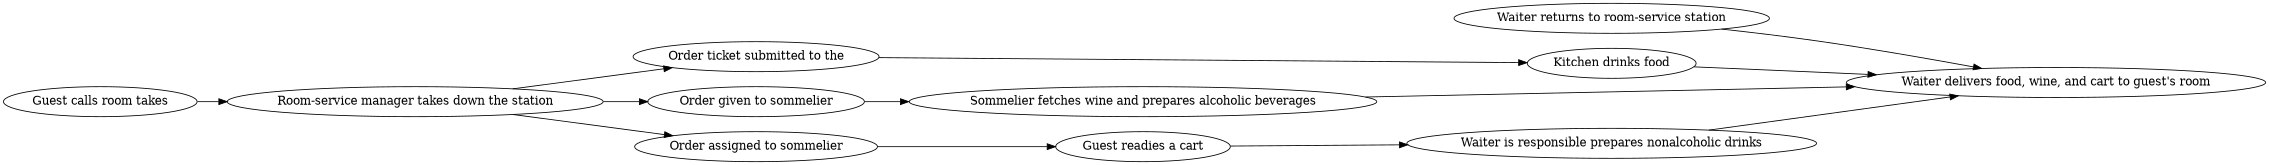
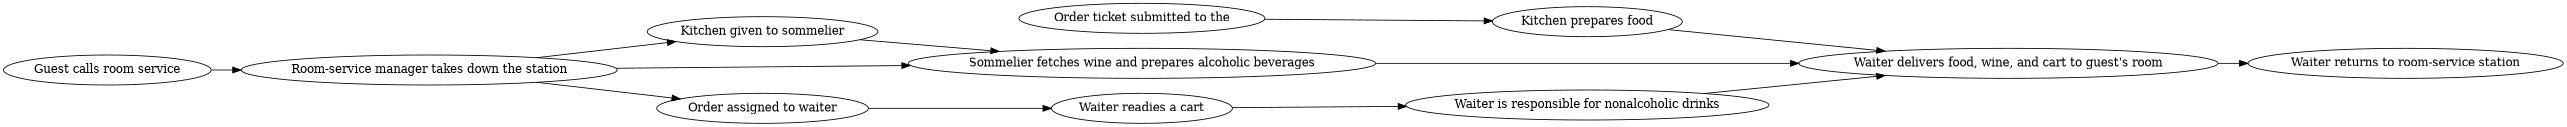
(1848, 46) -> (2229, 63)
(1612, 63) -> (1587, 22)
(588, 79) -> (759, 67)
(100, 102) -> (107, 70)
(756, 102) -> (763, 32)
(1612, 143) -> (1587, 105)
(756, 147) -> (763, 108)
(1143, 147) -> (1142, 108)
